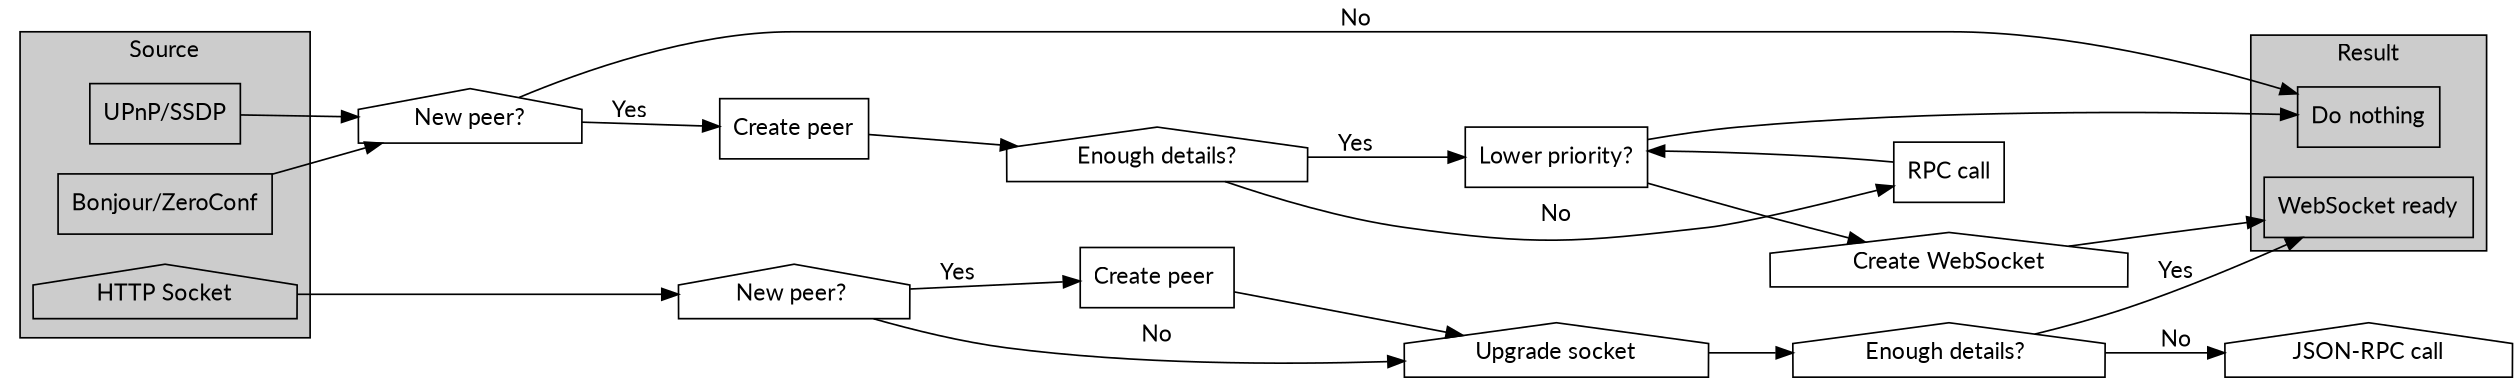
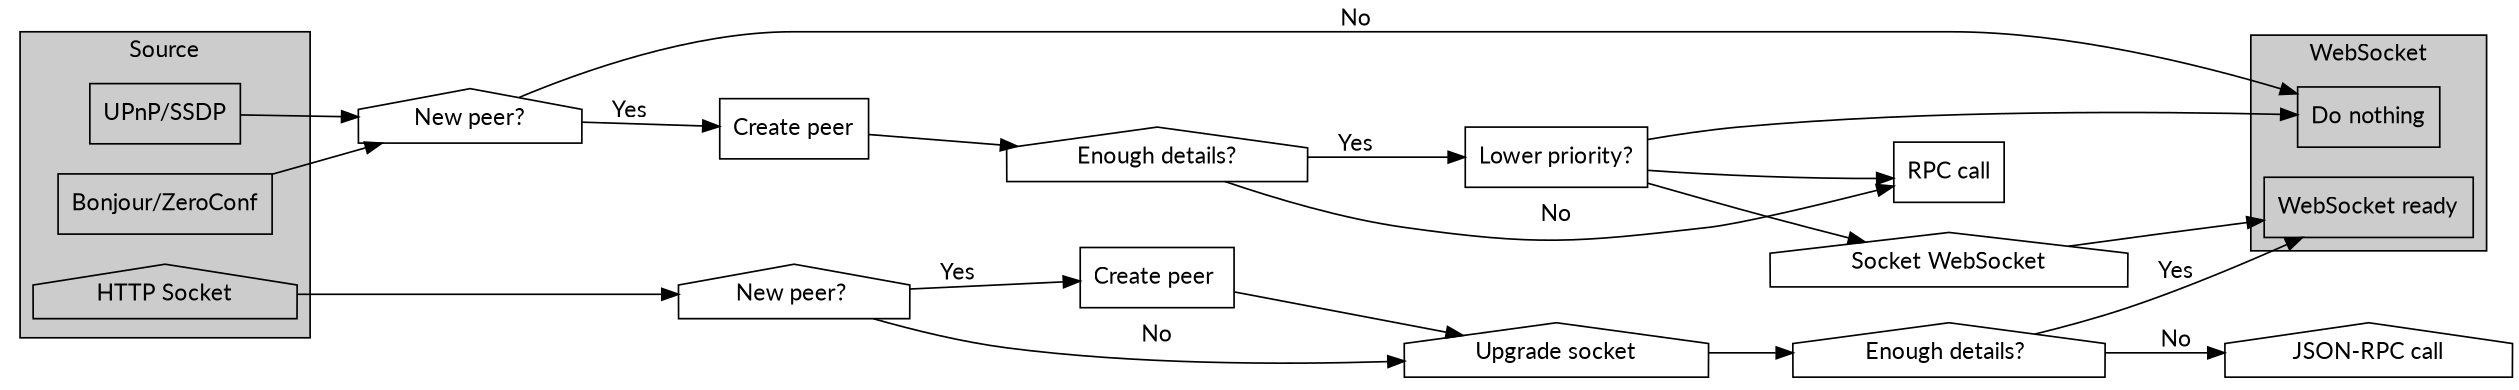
(2369, 54) -> (2369, 54)
(1779, 155) -> (1762, 176)
(1949, 263) -> (1949, 263)
